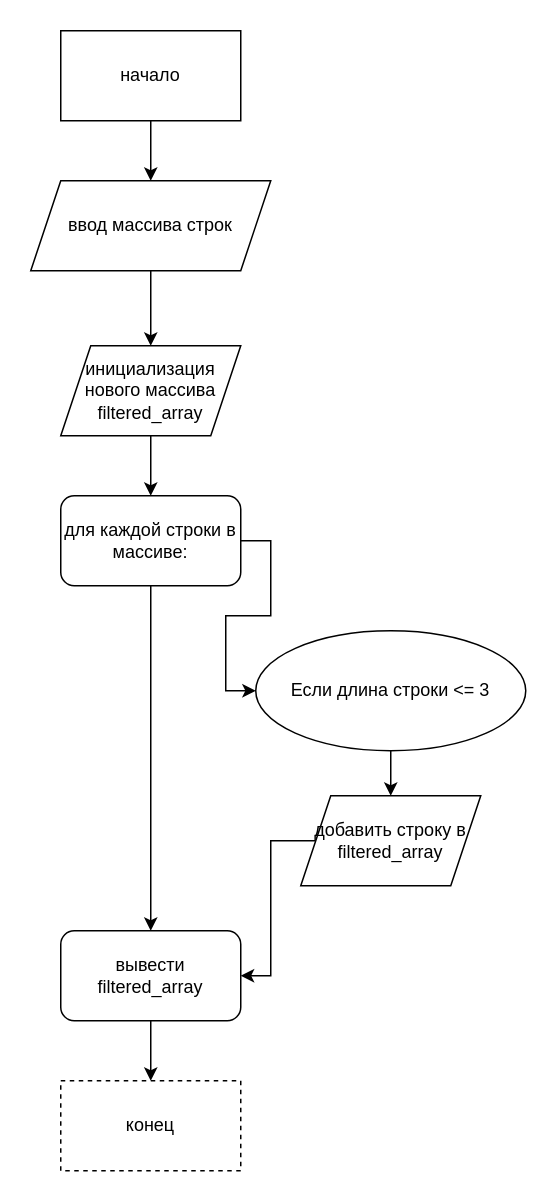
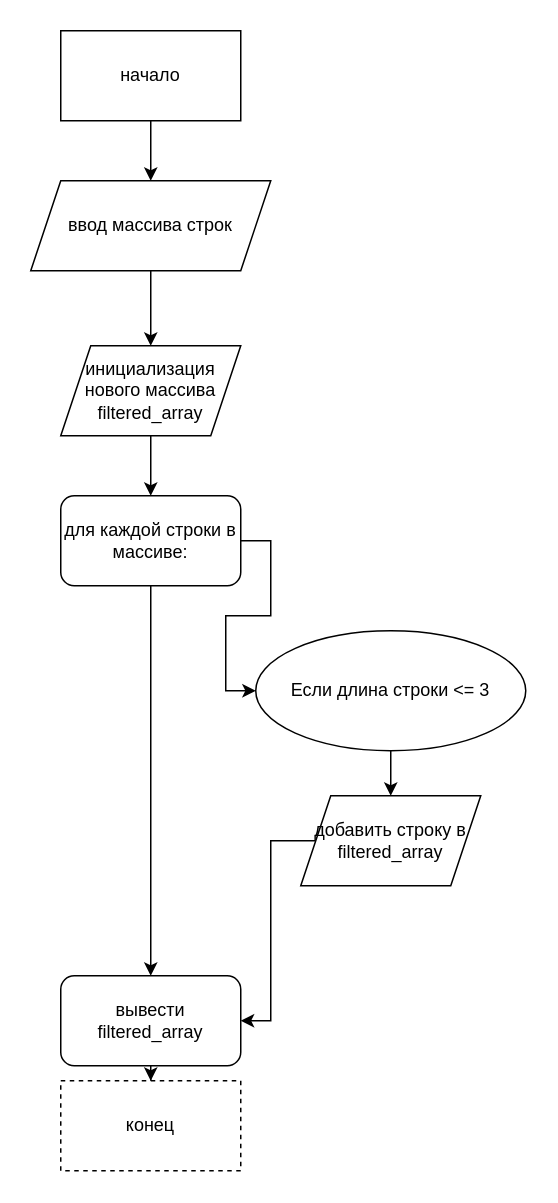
(151, 976) -> (151, 1021)
